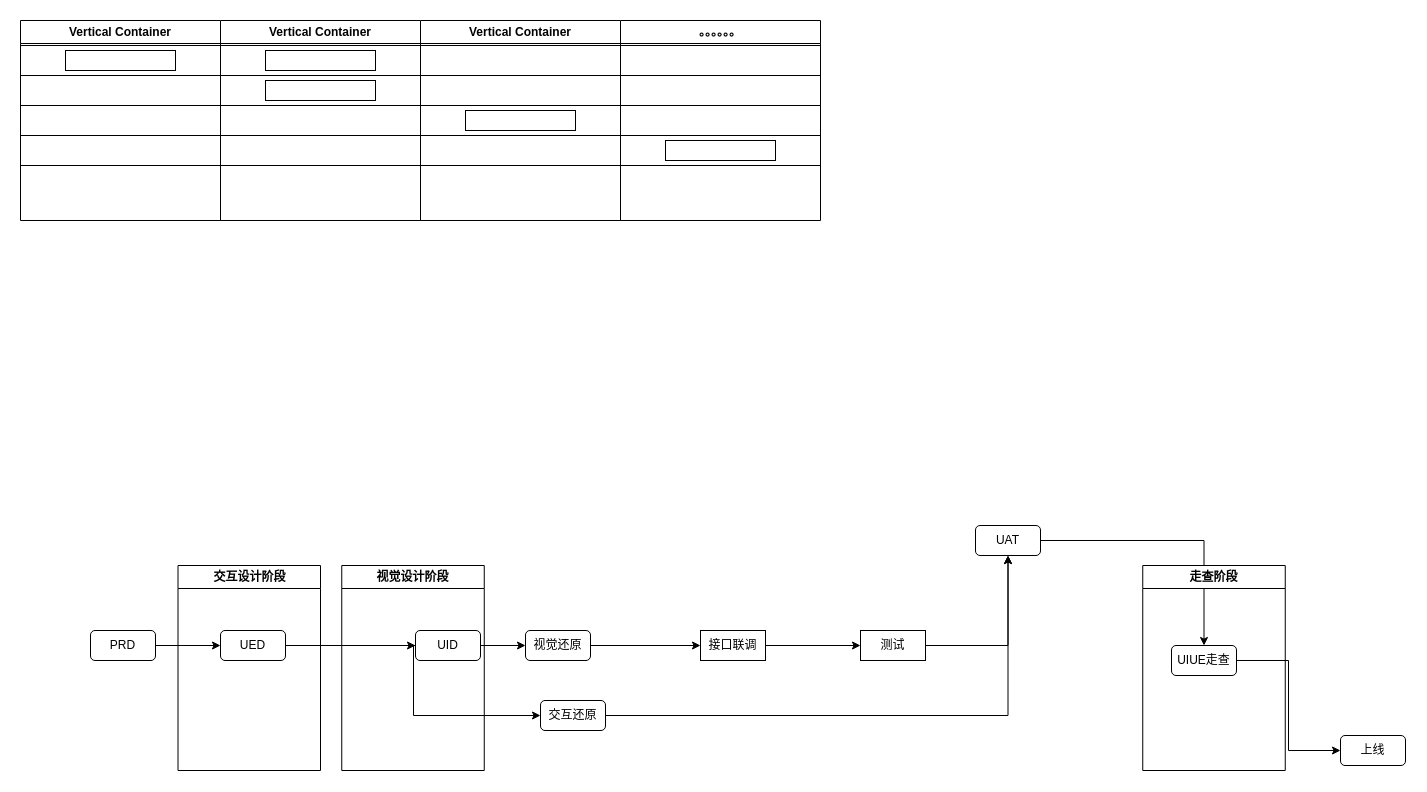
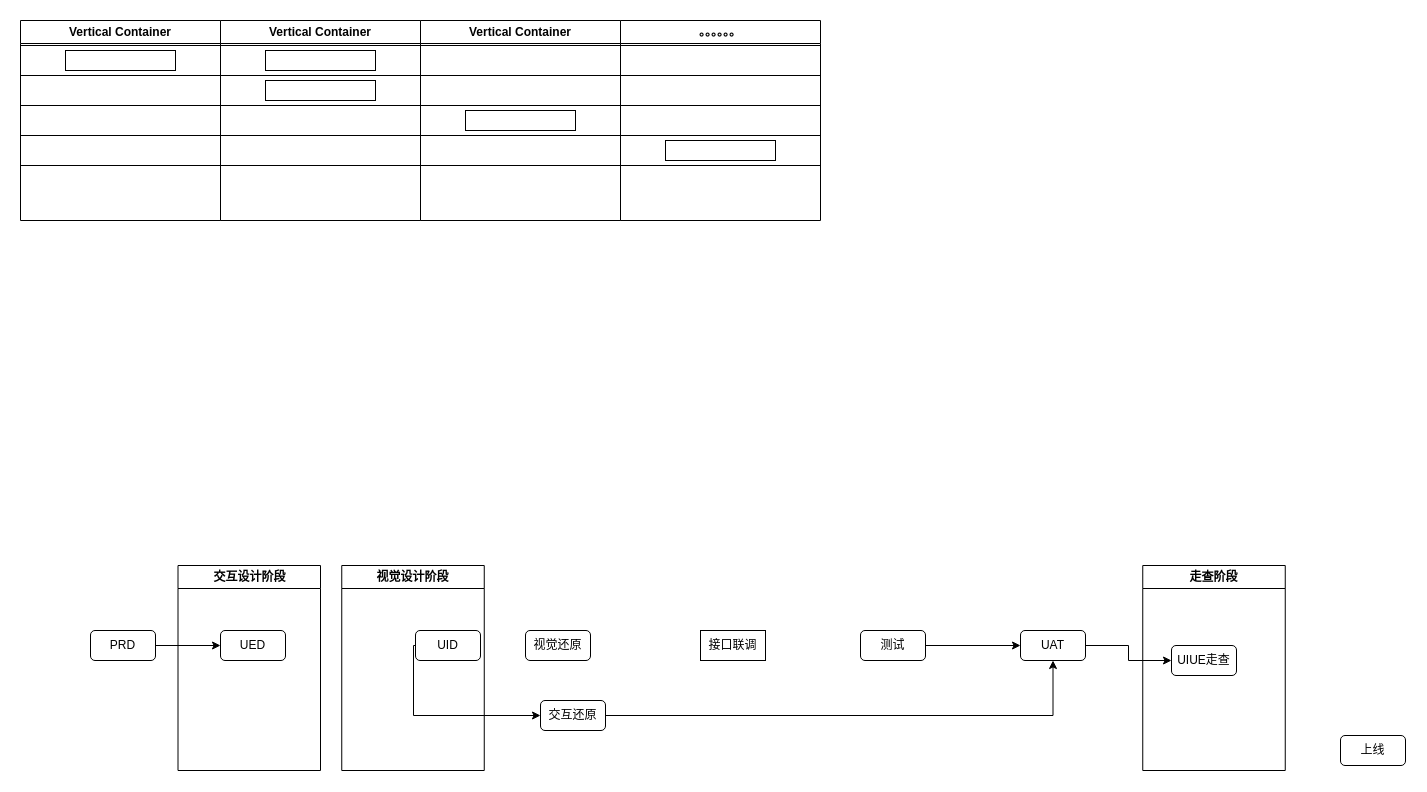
(1008, 541) -> (1053, 646)
(347, 646) -> none
(500, 646) -> none
(642, 646) -> none
(810, 646) -> none
(893, 646) -> (893, 646)
(1289, 702) -> none
